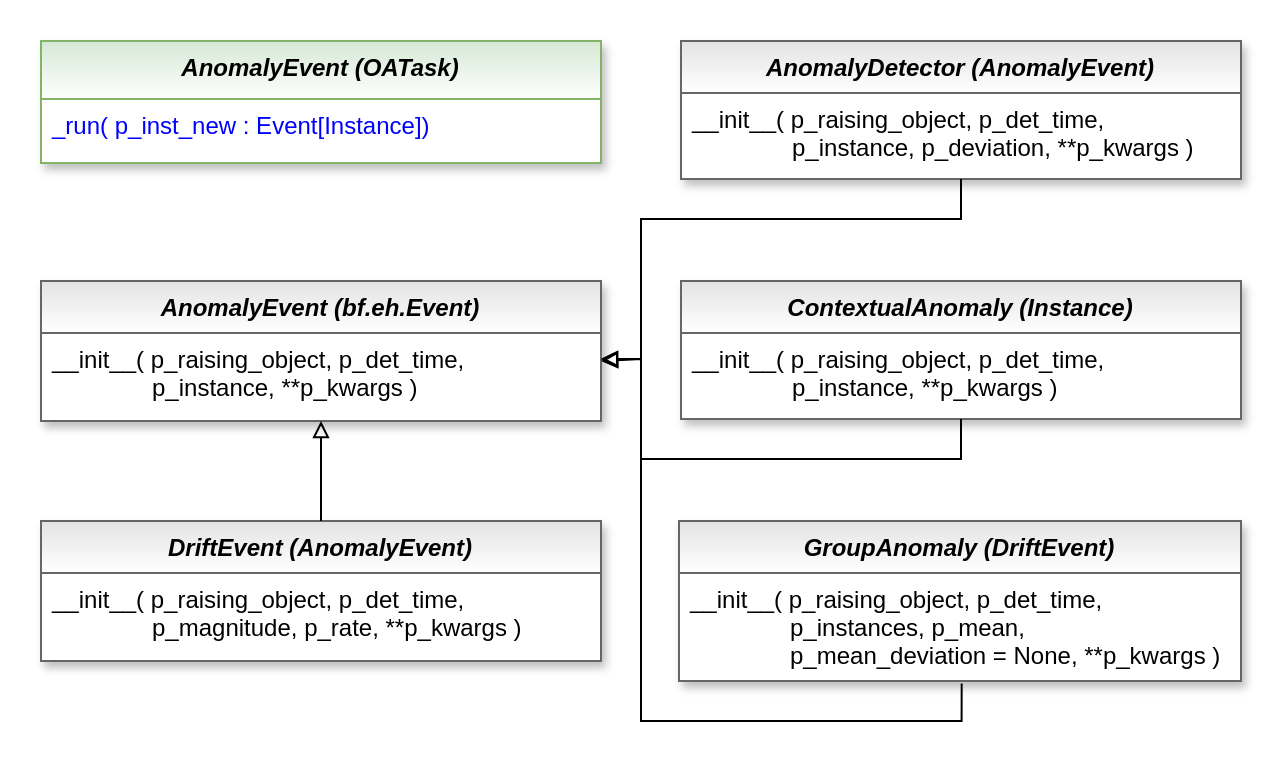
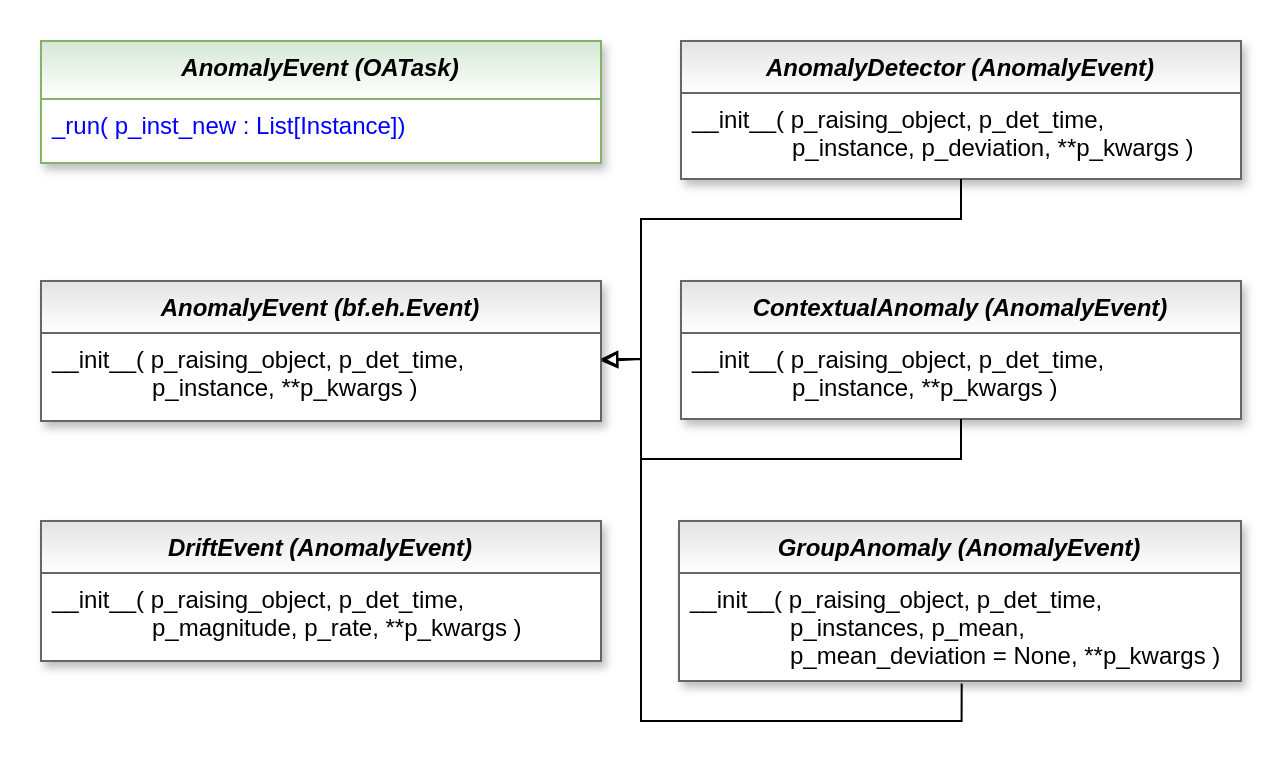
(272, 126) -> (262, 126)
(960, 308) -> (960, 308)
(321, 480) -> none
(959, 548) -> (959, 548)
